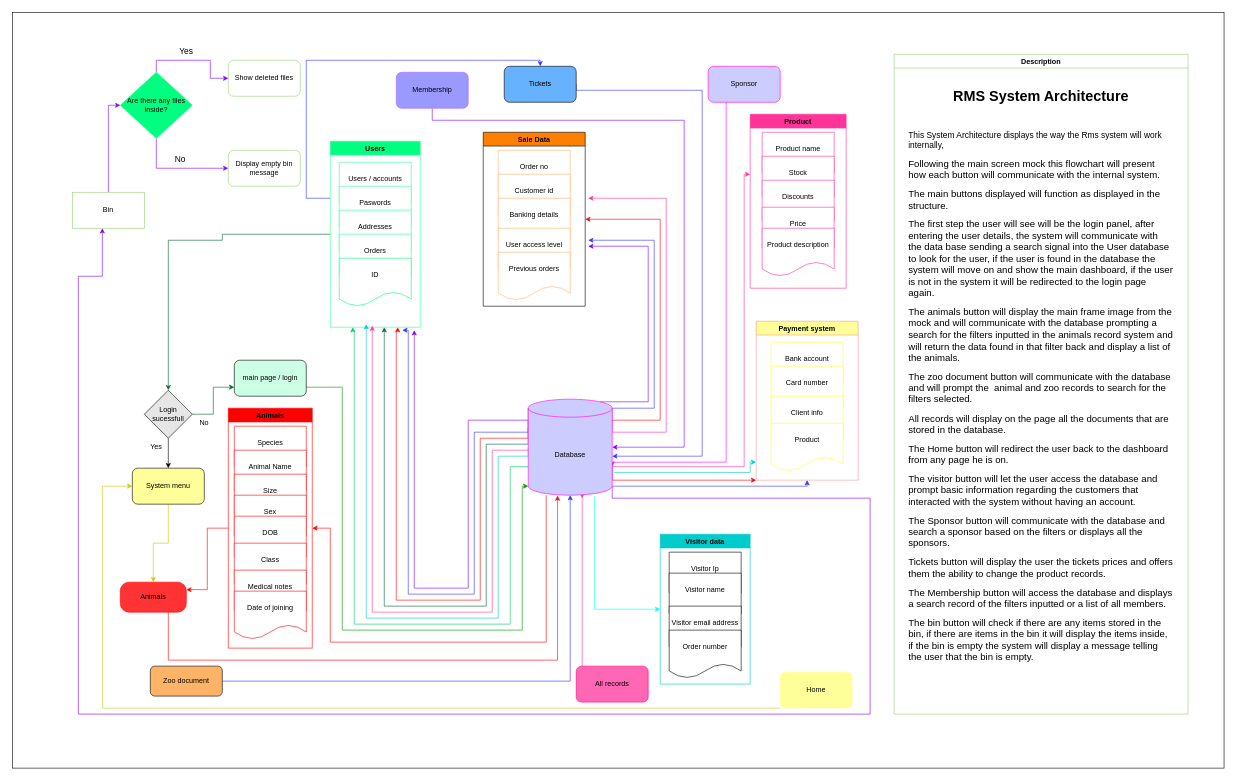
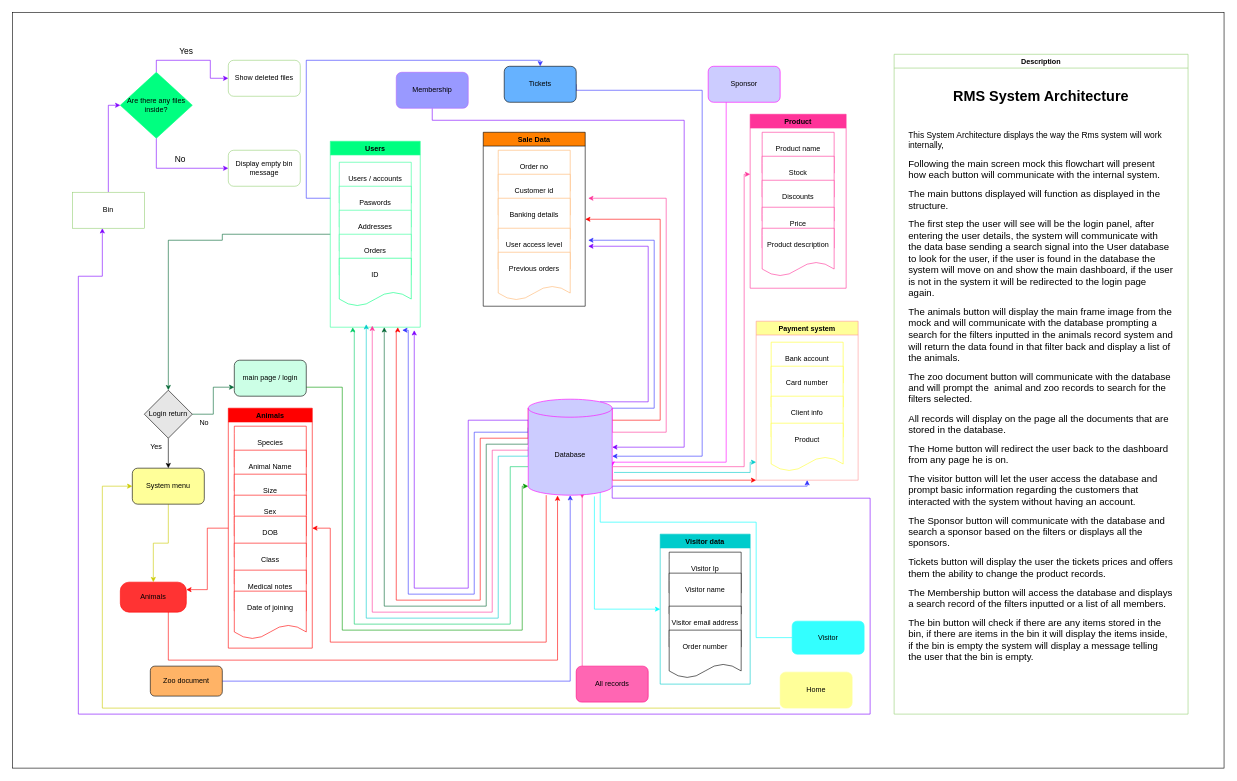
(168, 414) -> (168, 414)
none -> (773, 638)
none -> (828, 638)
